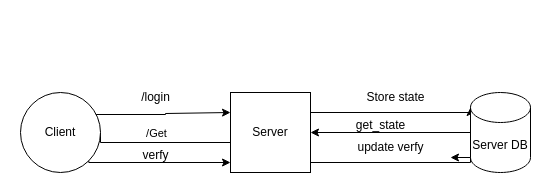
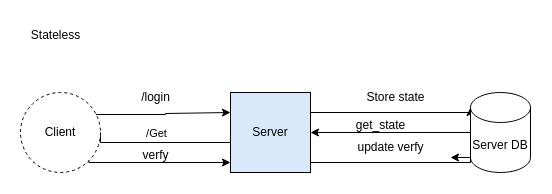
none -> (56, 36)
(61, 133) -> (61, 133)
(271, 133) -> (271, 133)
